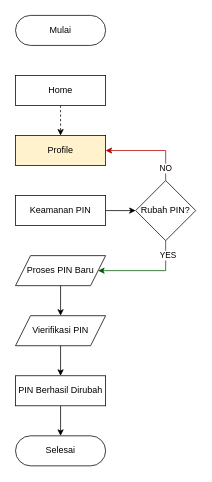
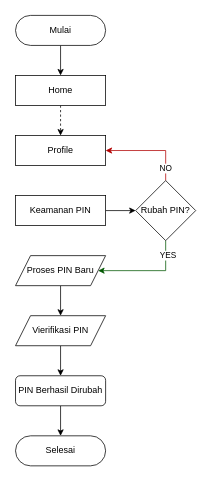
none -> (60, 57)
(60, 150) -> (60, 150)
(60, 390) -> (60, 390)
